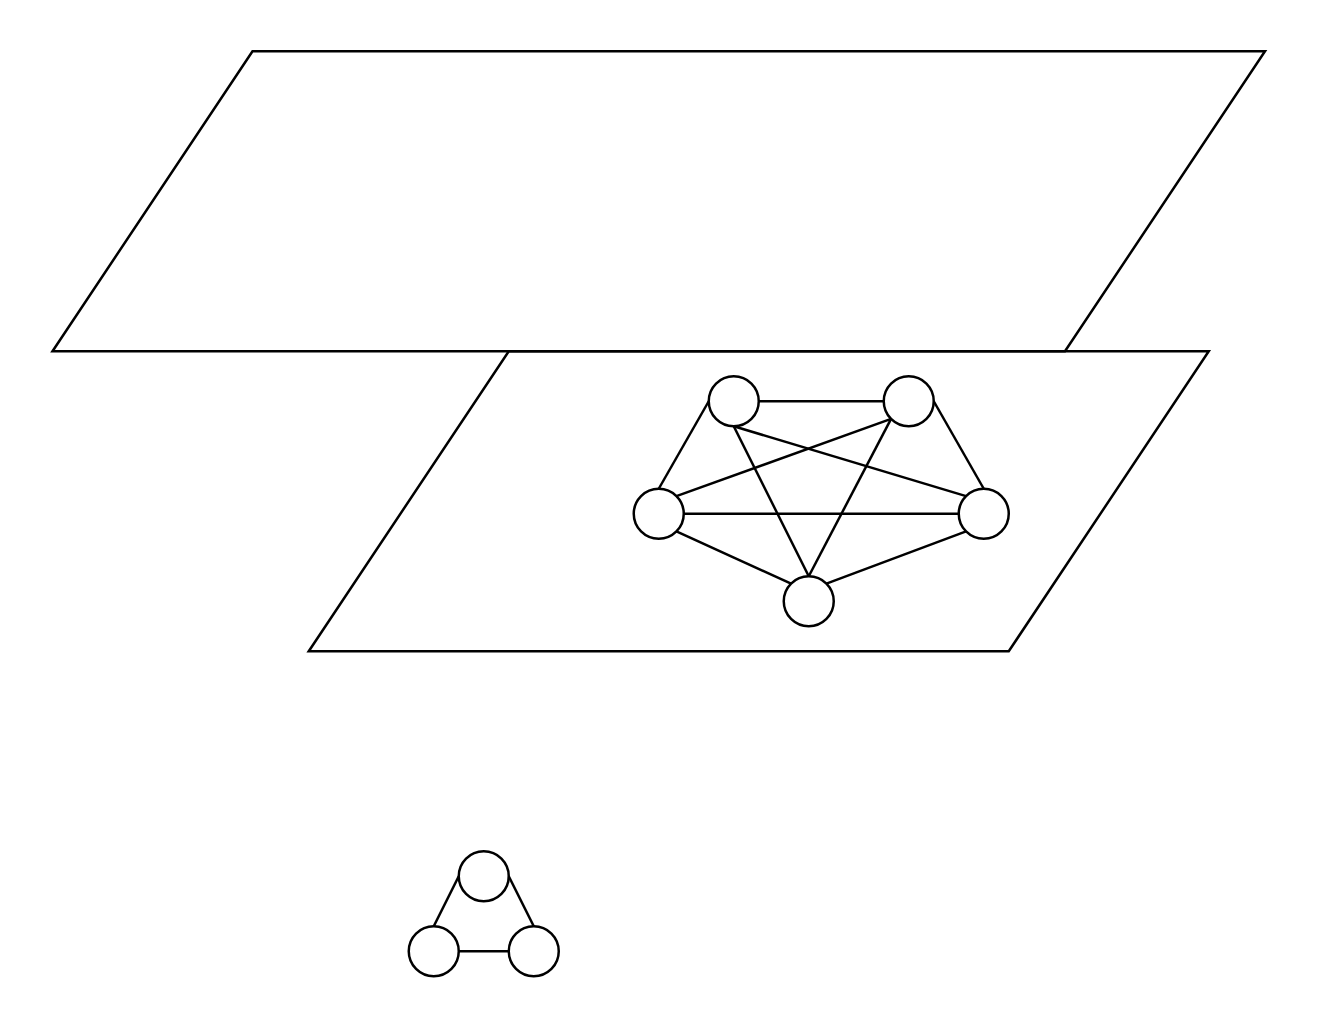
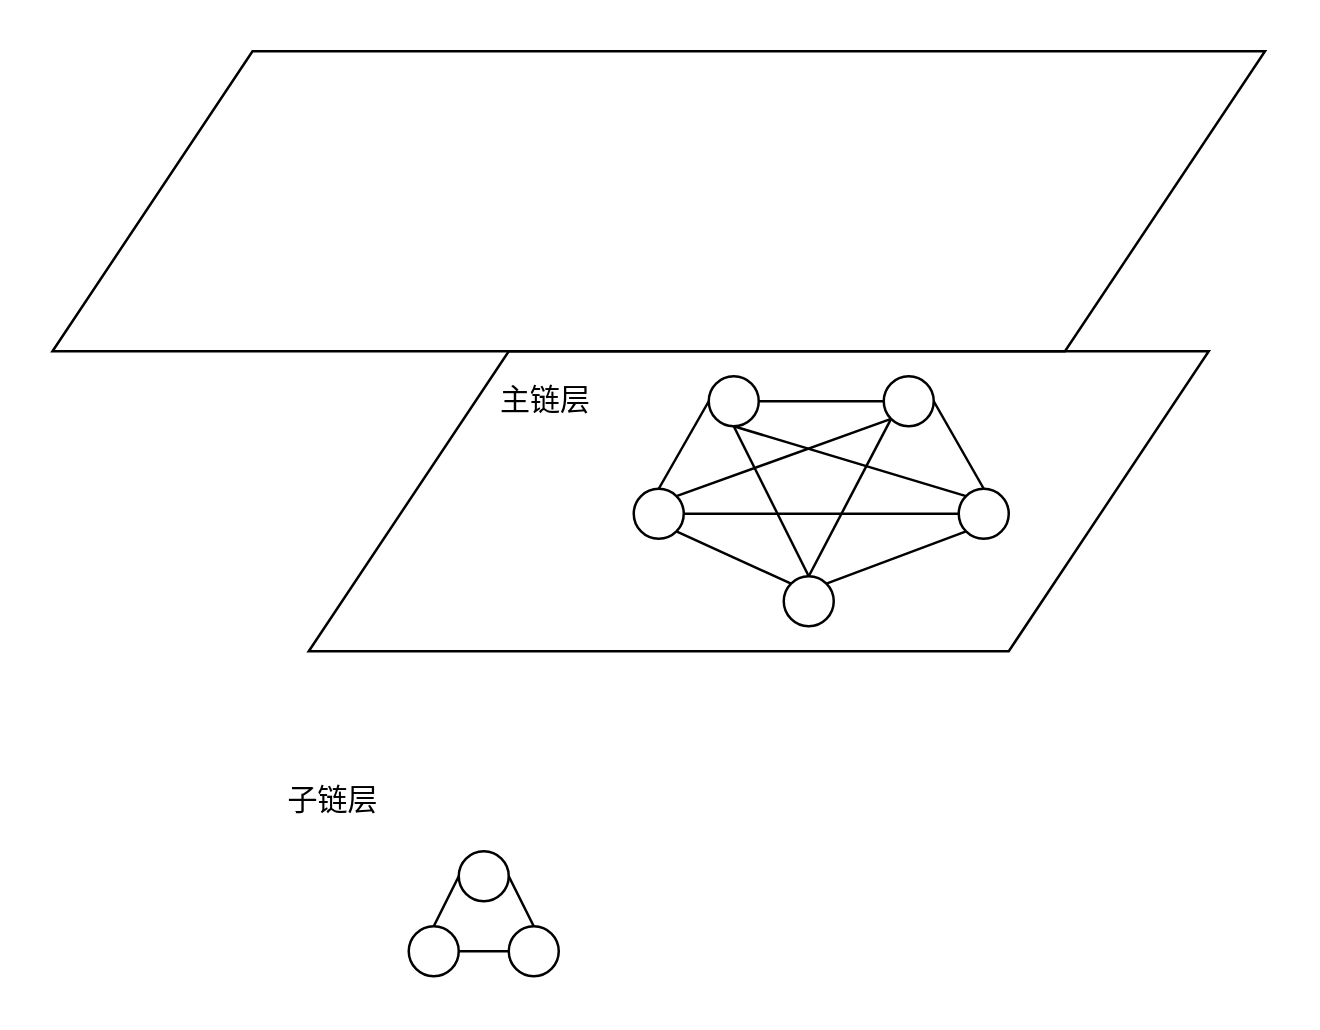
none -> (546, 401)
none -> (334, 801)
